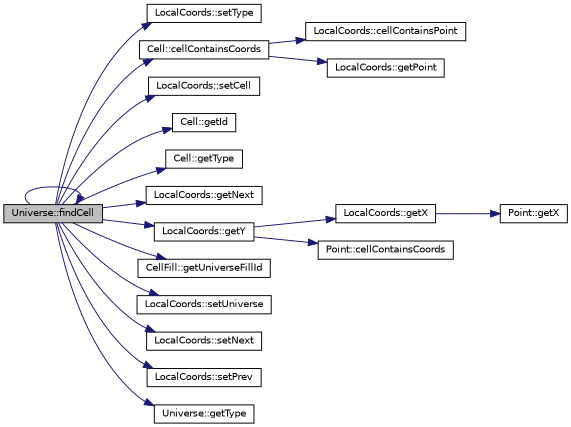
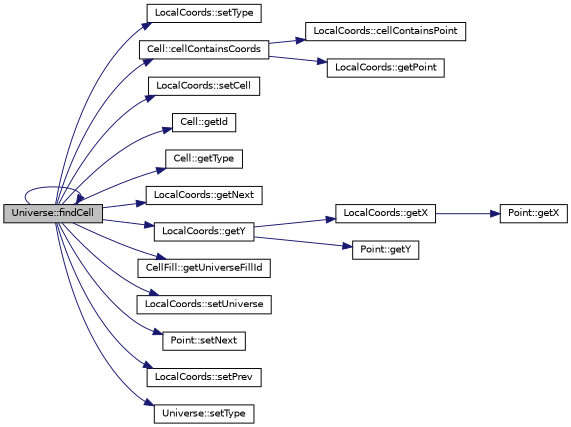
(386, 250) -> (386, 250)
(204, 341) -> (204, 341)
(204, 414) -> (204, 414)
